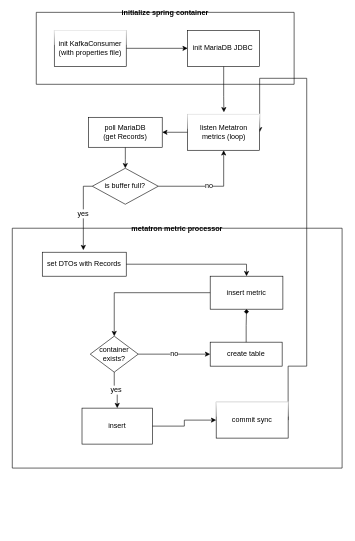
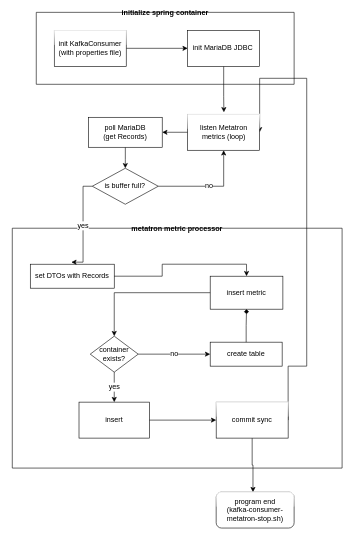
(84, 264) -> (72, 276)
(117, 426) -> (114, 420)
none -> (252, 464)
none -> (255, 510)
